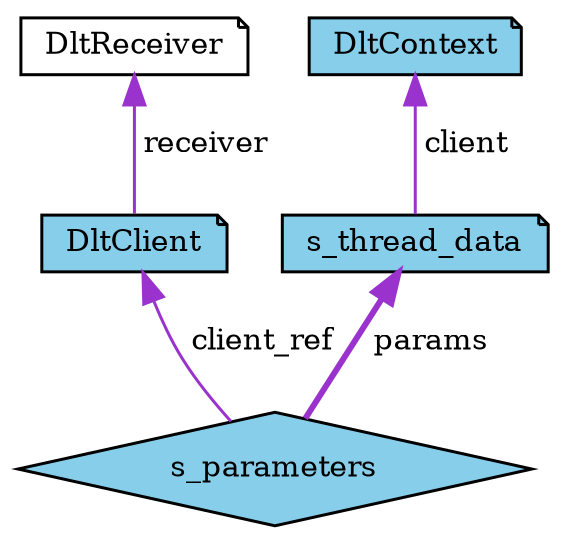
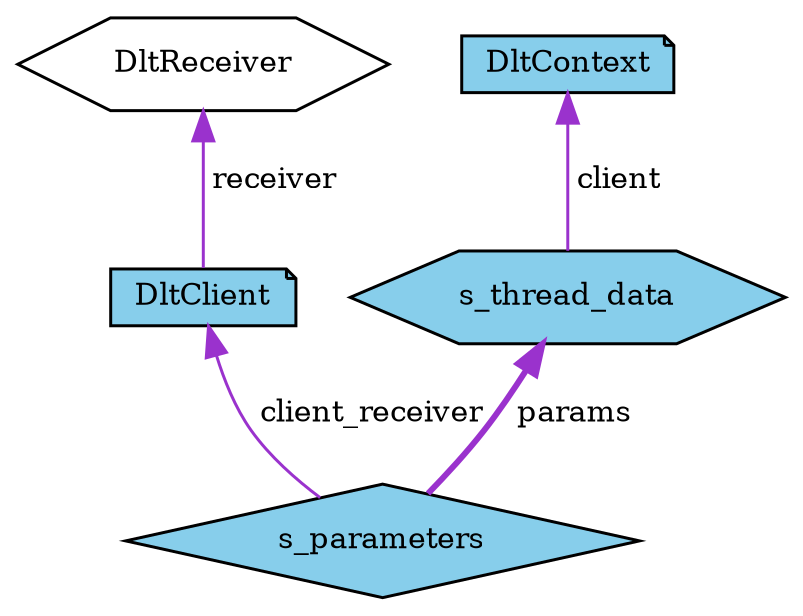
(134, 46) -> (203, 64)
(415, 243) -> (568, 297)
(258, 342) -> (368, 414)
